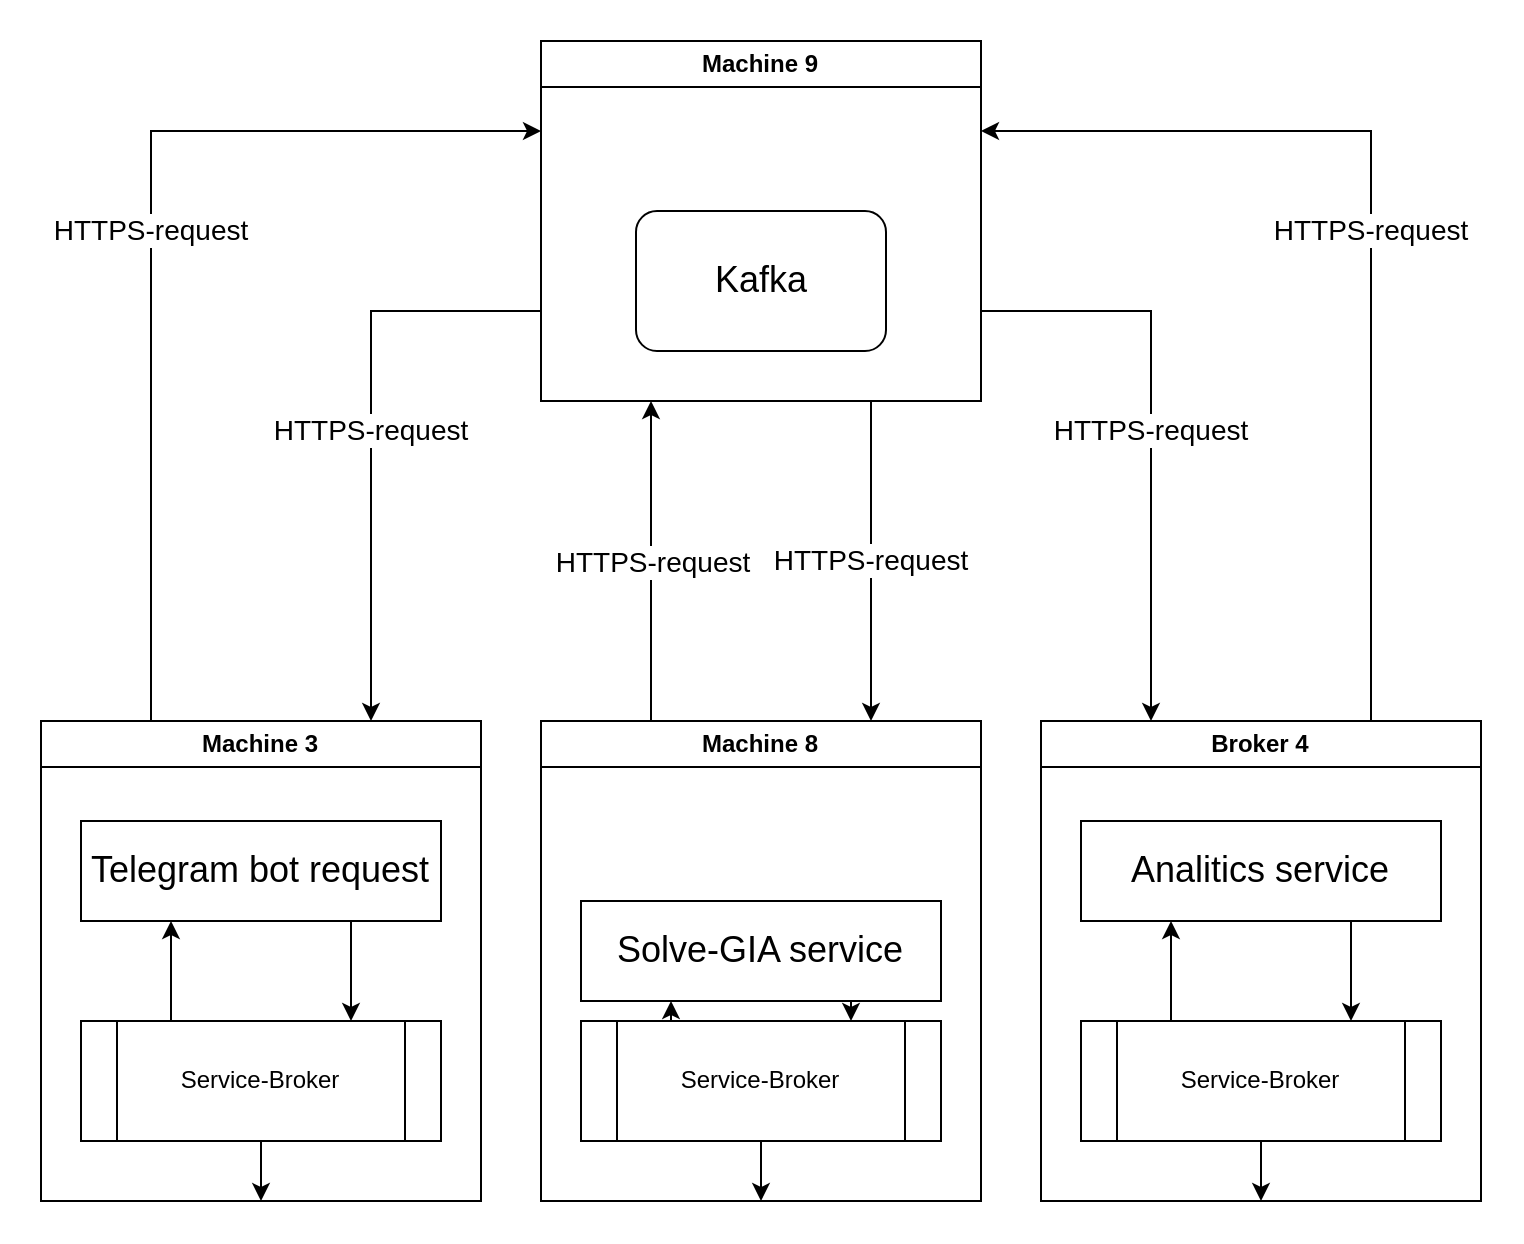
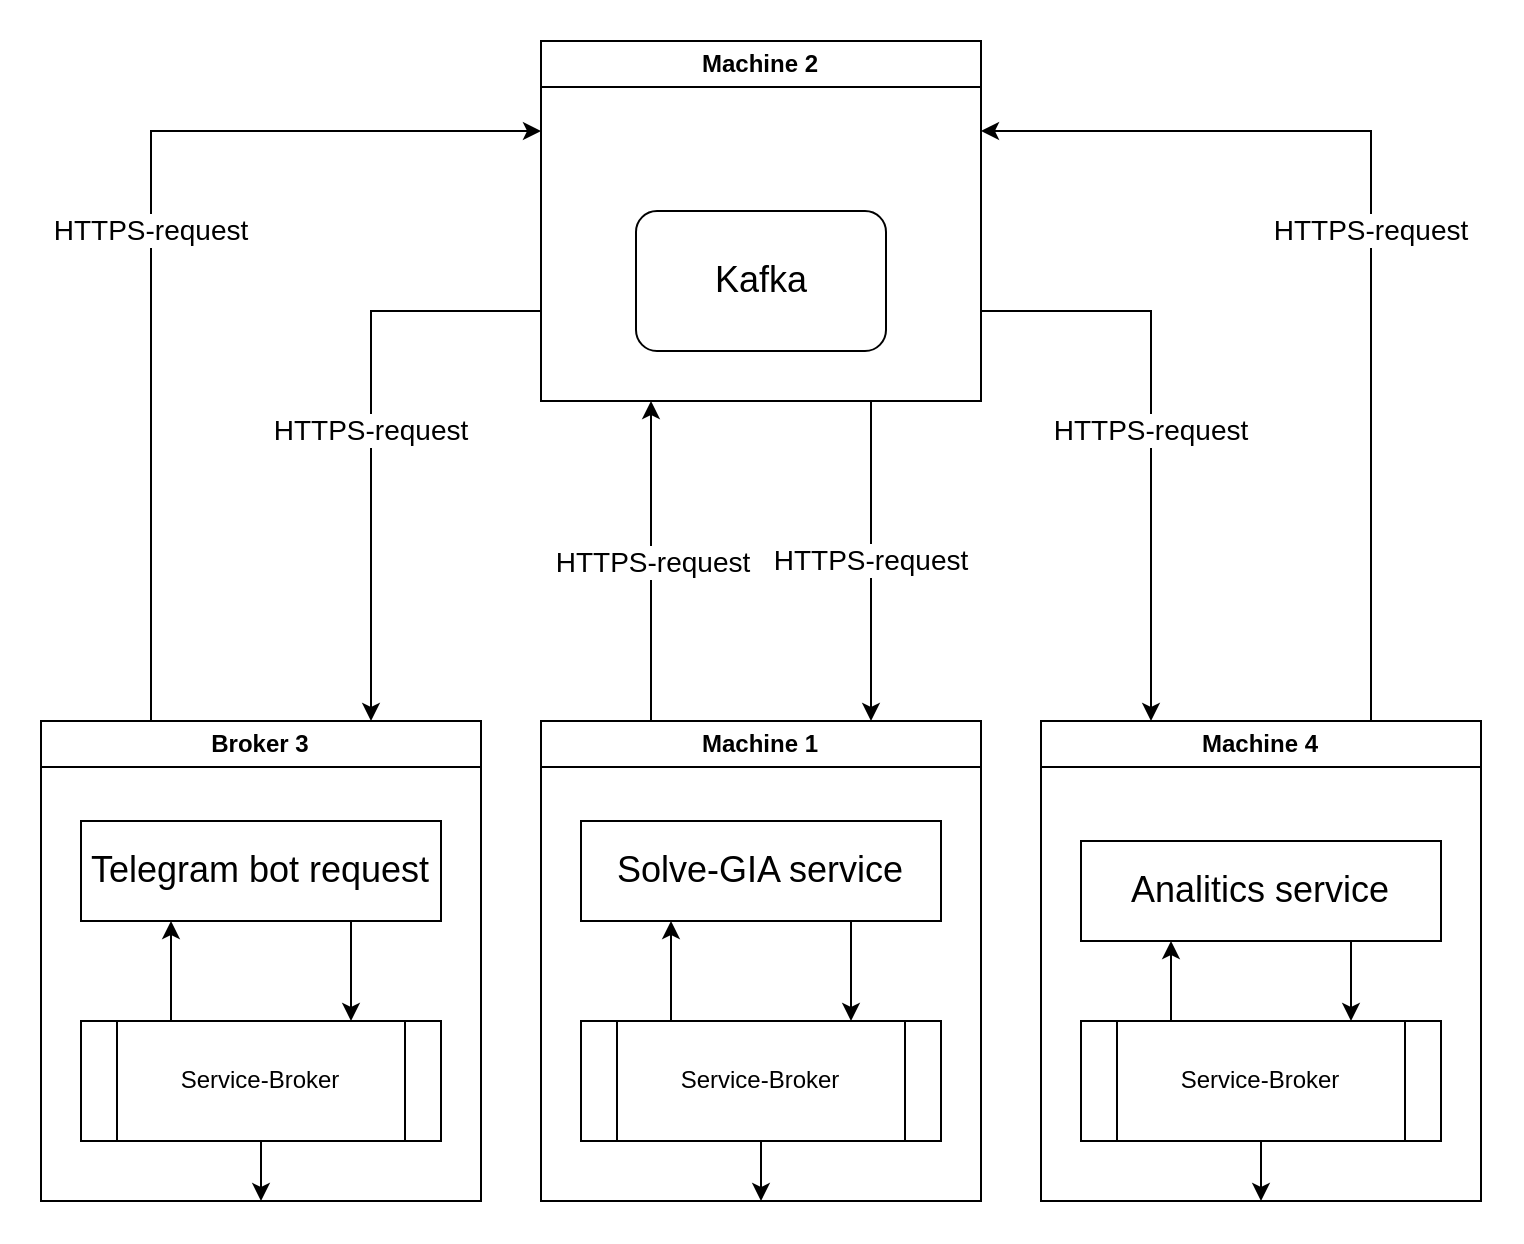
(761, 65) -> (761, 65)
(261, 745) -> (261, 745)
(761, 745) -> (761, 745)
(1261, 745) -> (1261, 745)
(1261, 871) -> (1261, 891)
(761, 951) -> (761, 871)
